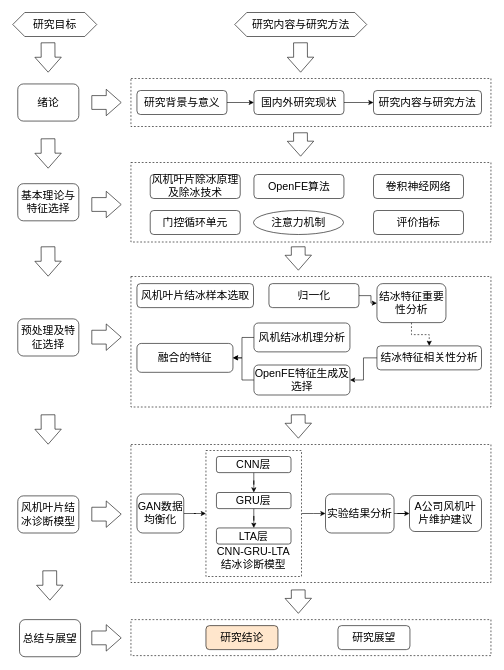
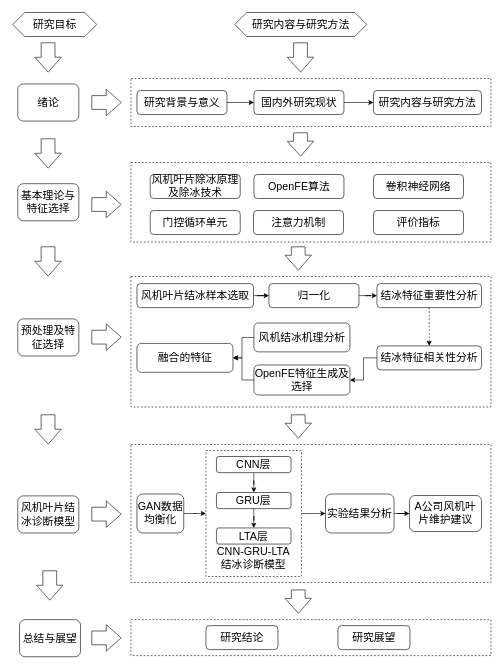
(299, 222) -> (299, 222)
none -> (263, 295)
(411, 303) -> (429, 295)
(242, 637) -> (242, 637)
